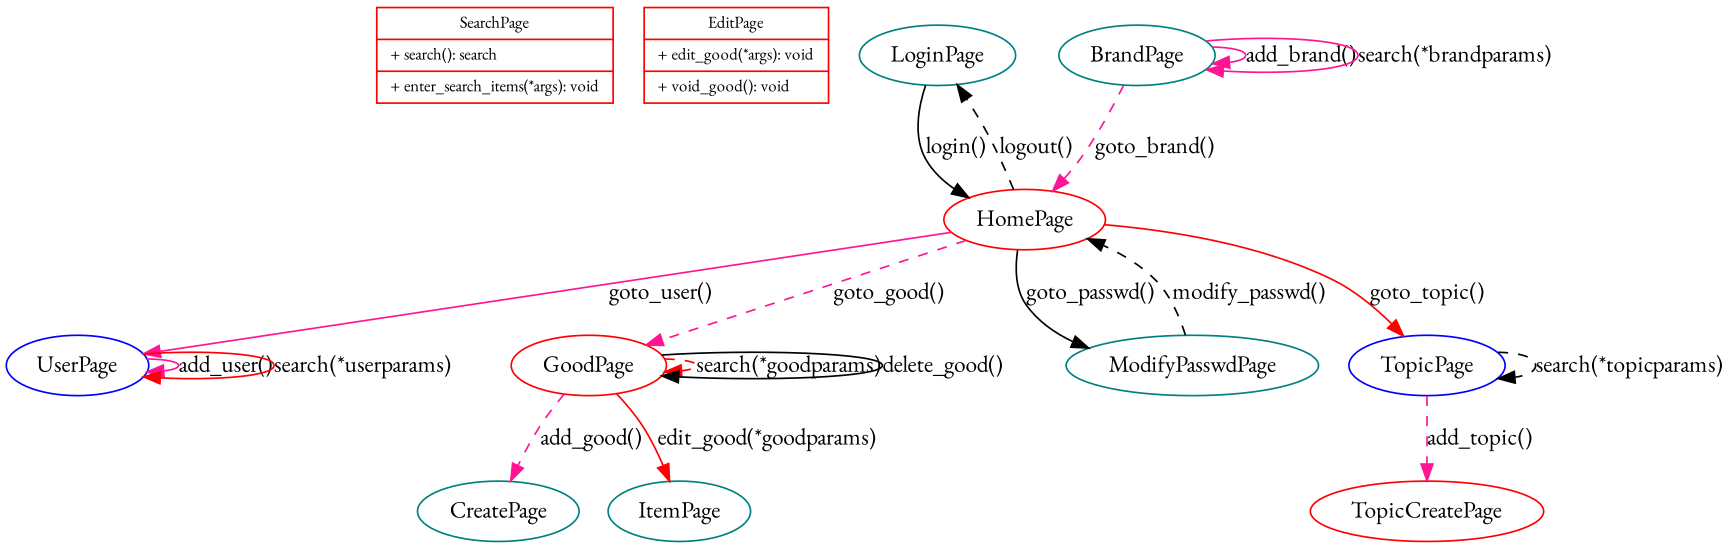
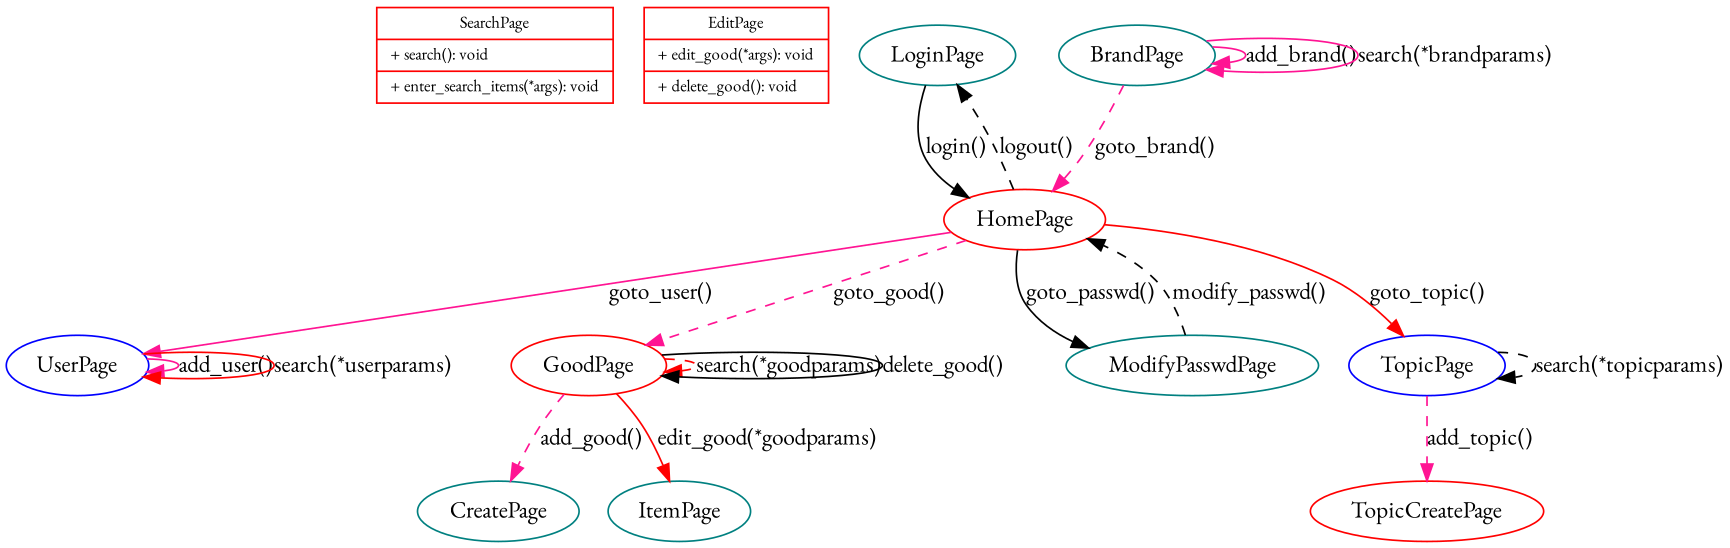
(444, 54) -> (440, 54)
(724, 86) -> (728, 86)
